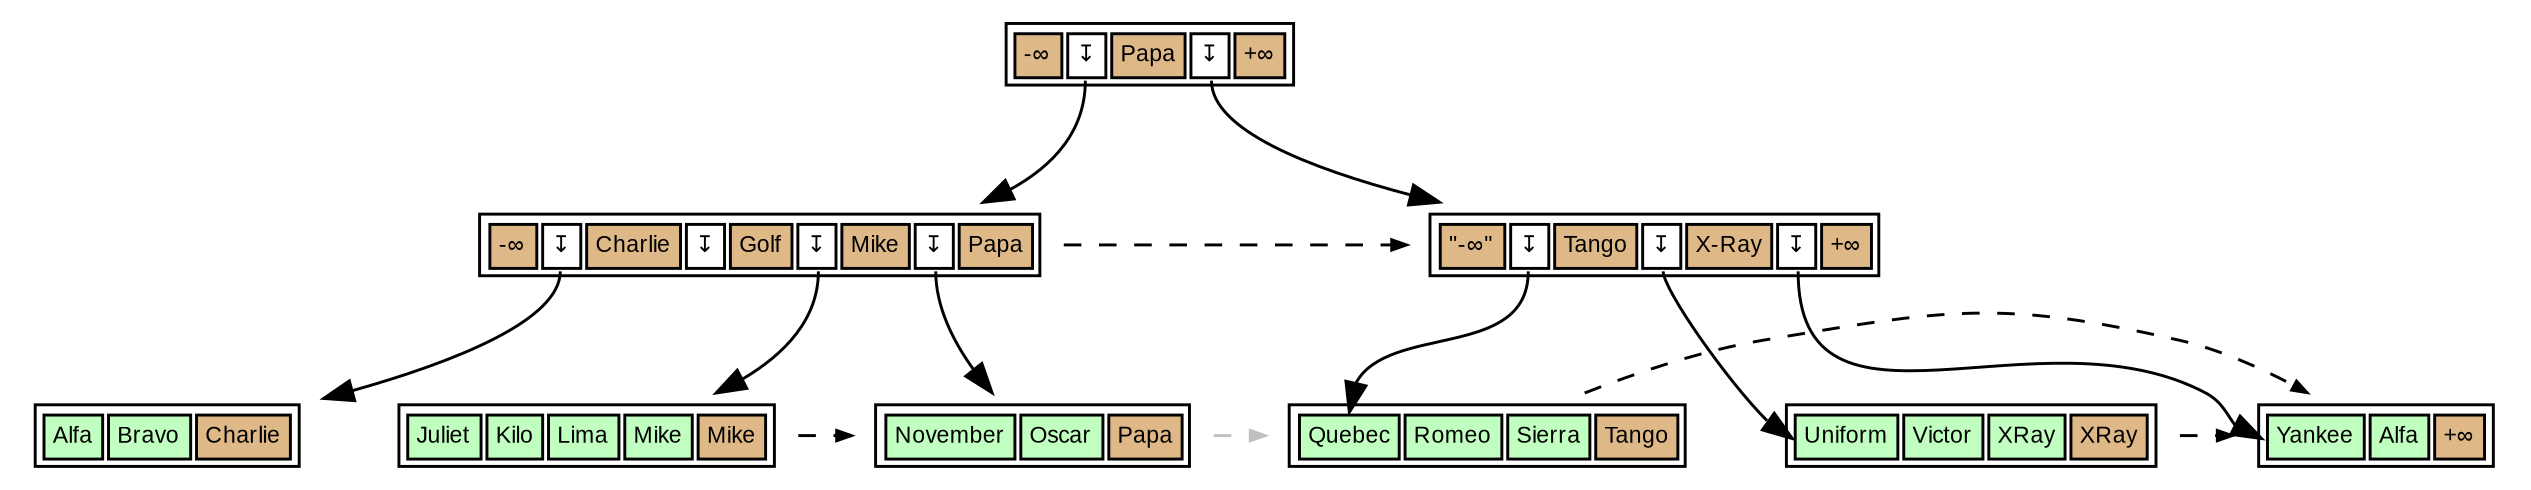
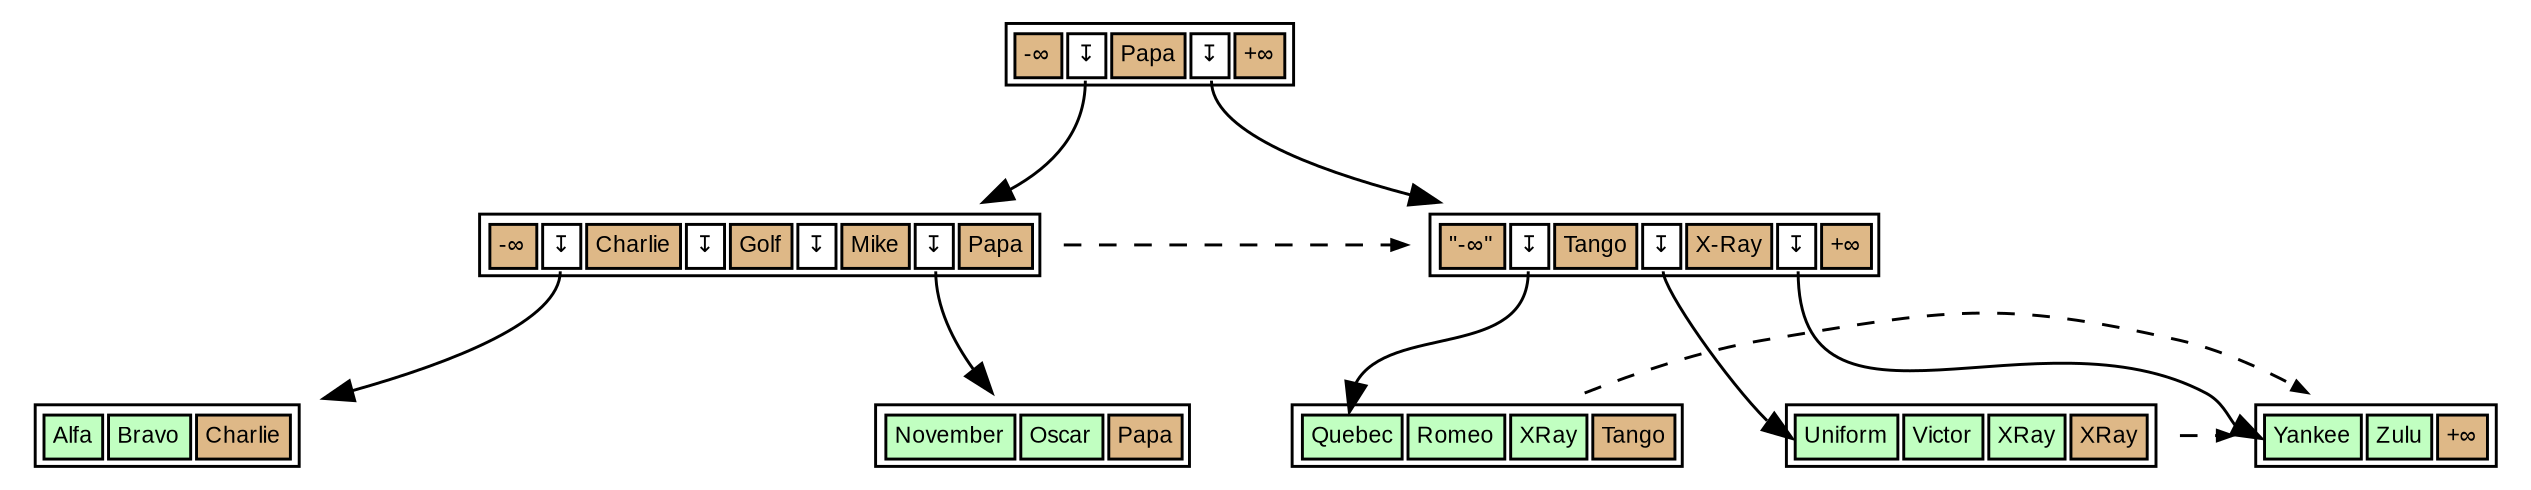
(587, 436) -> none
(1232, 436) -> none
(1549, 436) -> (1549, 436)
(2399, 436) -> (2399, 436)
